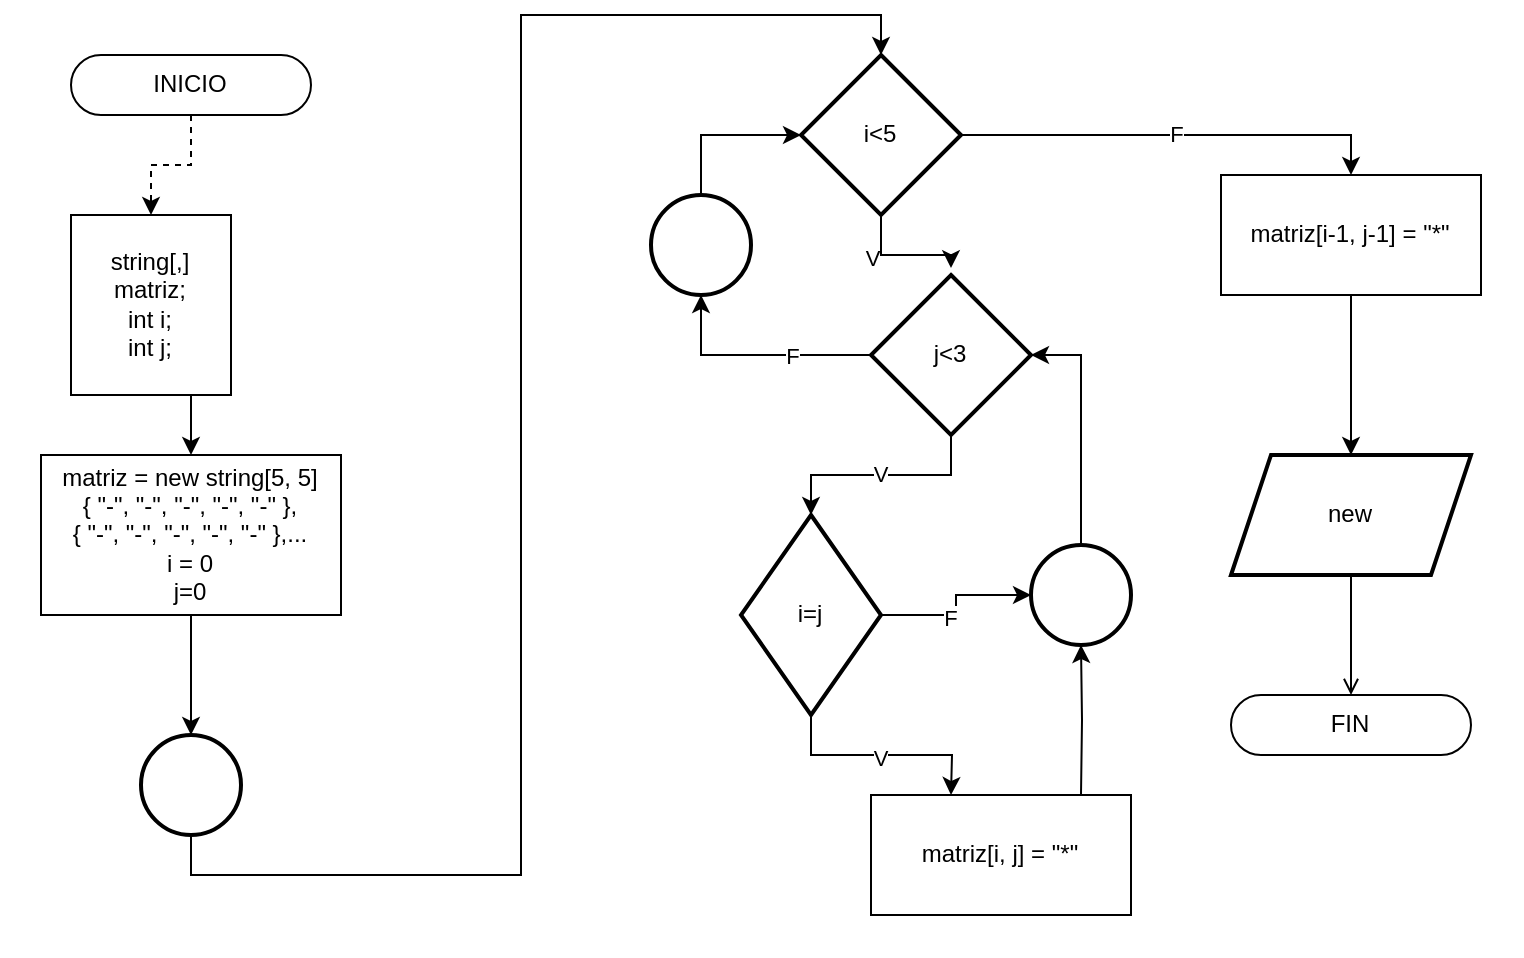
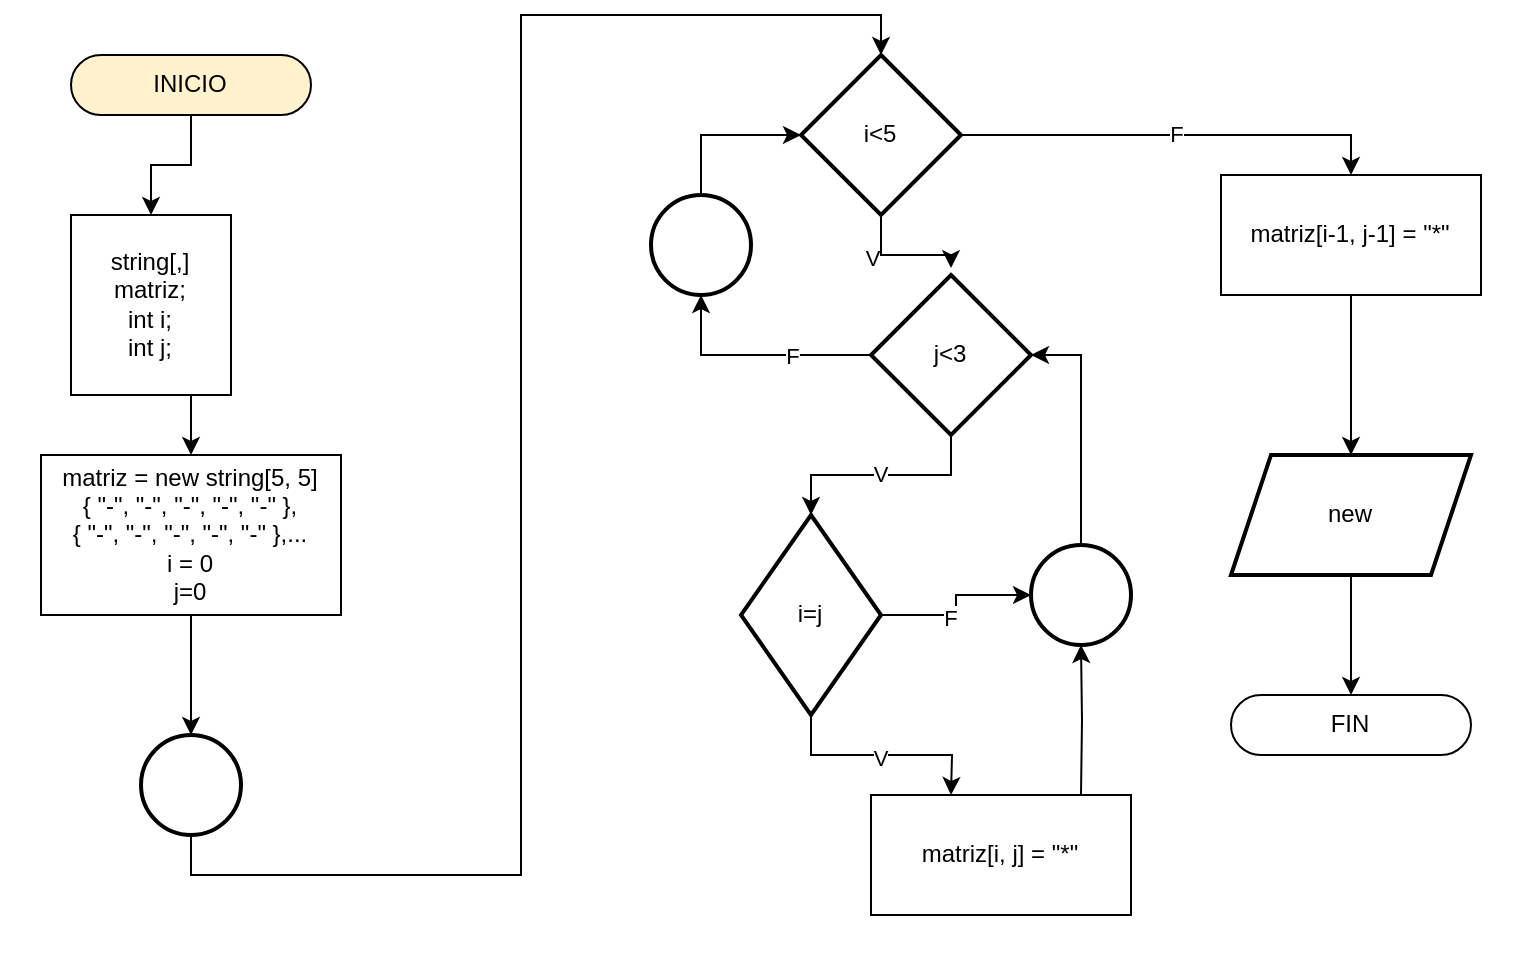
(191, 85) -> (191, 85)
(179, 165) -> (179, 165)
(1351, 682) -> (1351, 680)
